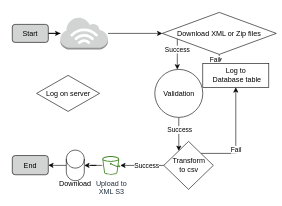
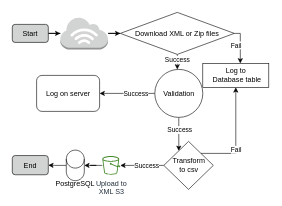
(219, 33) -> (177, 33)
(68, 93) -> (68, 93)
none -> (130, 93)
(75, 184) -> (75, 184)
